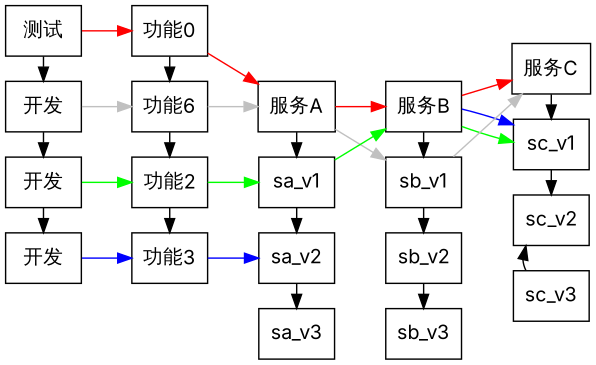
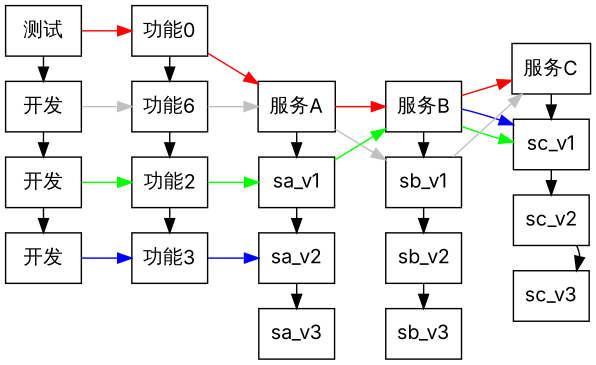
(524, 265) -> (579, 251)
